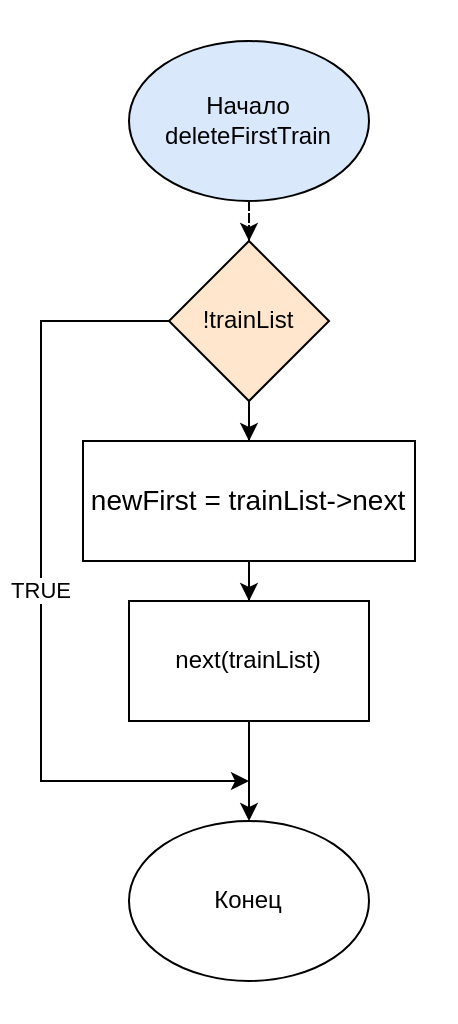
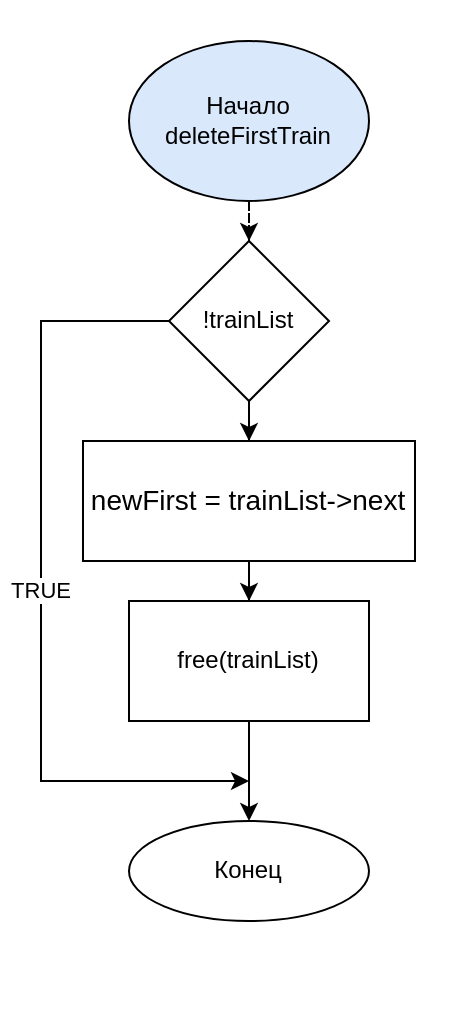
(249, 321) -> (249, 321)
(249, 661) -> (249, 661)
(249, 901) -> (249, 871)
